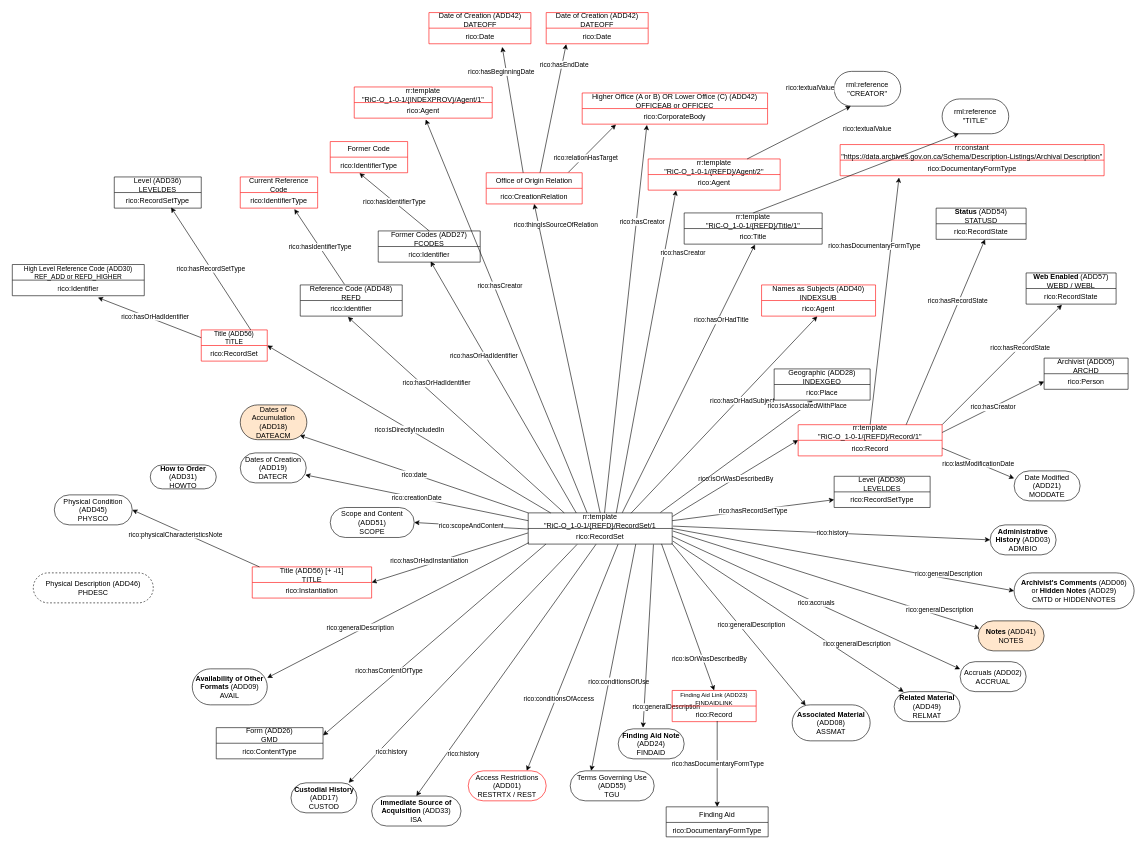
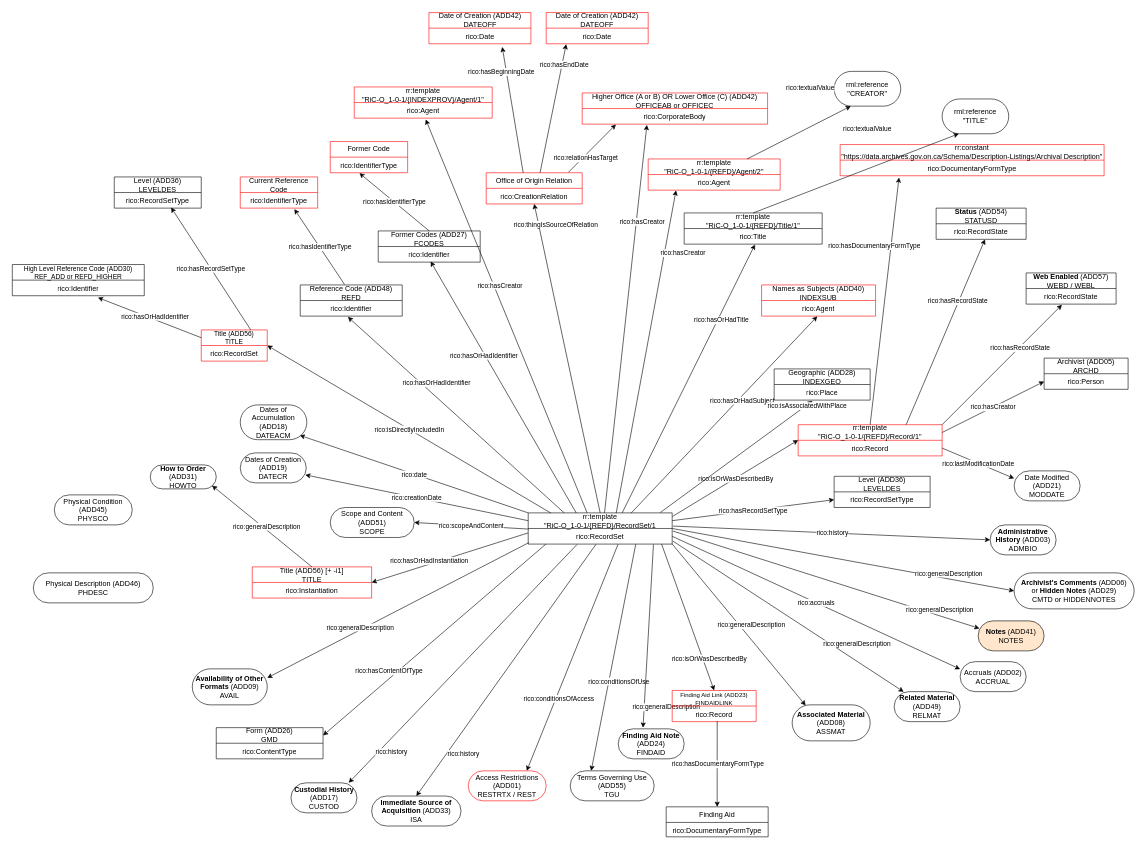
(274, 422) -> (274, 422)
none -> (262, 526)
(195, 538) -> none
(93, 588) -> (93, 588)
